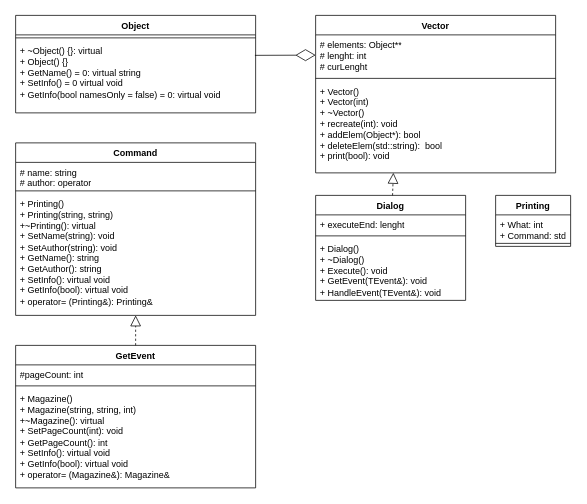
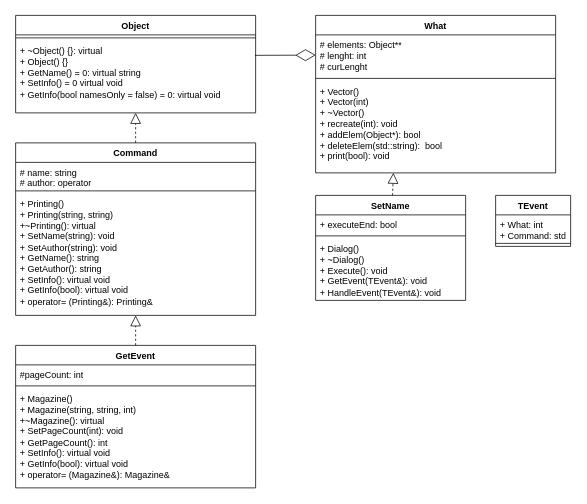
(435, 26) -> (435, 26)
none -> (135, 134)
(390, 206) -> (390, 206)
(533, 206) -> (533, 206)
(366, 226) -> (361, 226)
